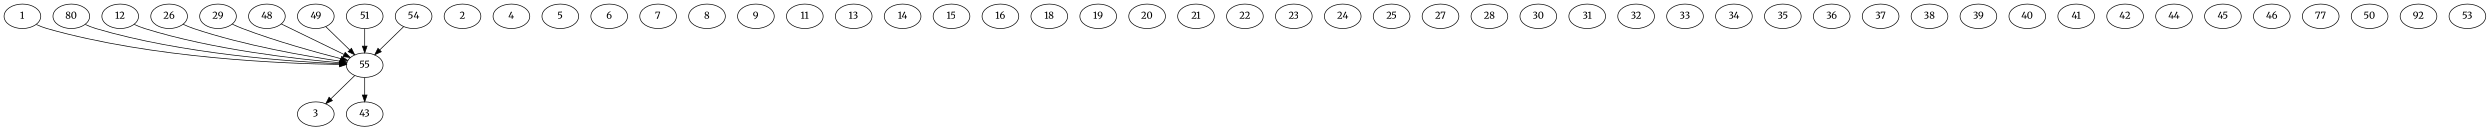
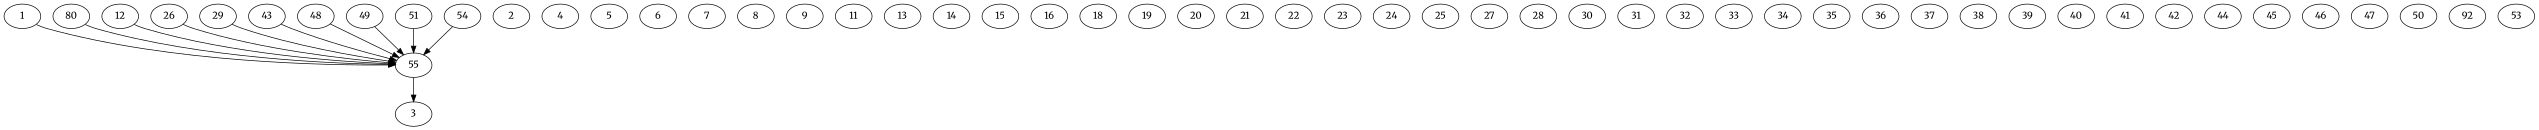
(2321, 16) -> (2370, 16)
(365, 86) -> (335, 43)
